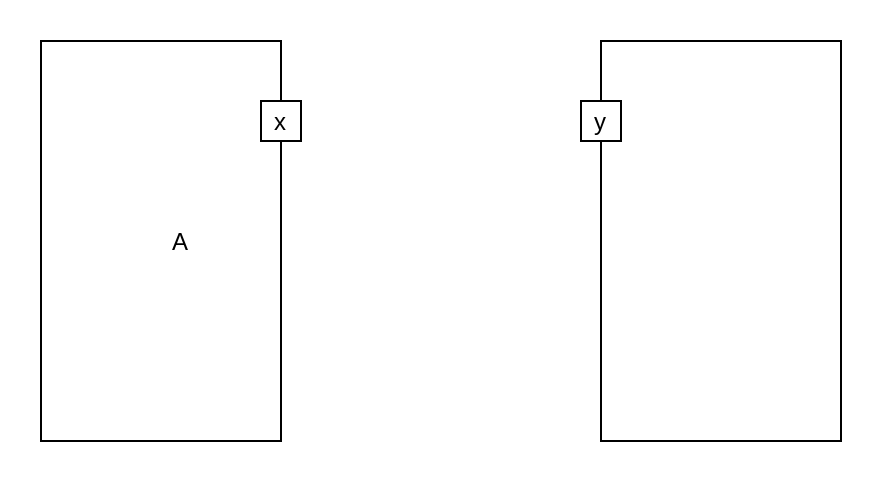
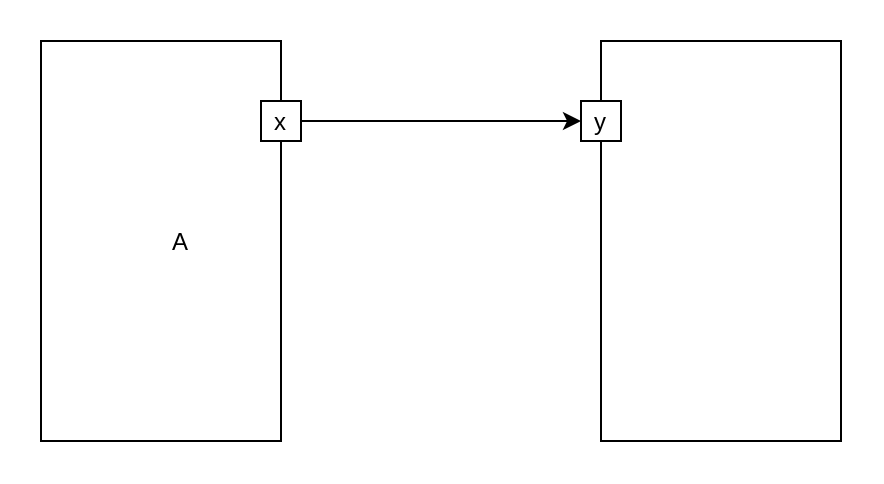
none -> (434, 121)
